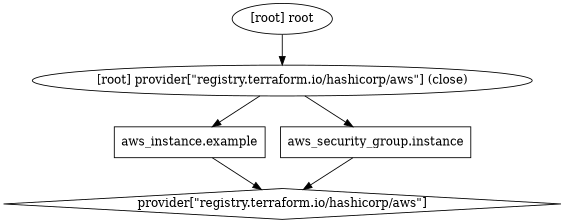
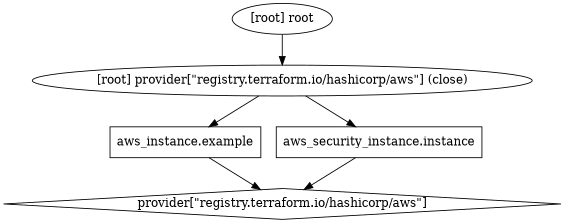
(376, 142) -> (379, 142)
